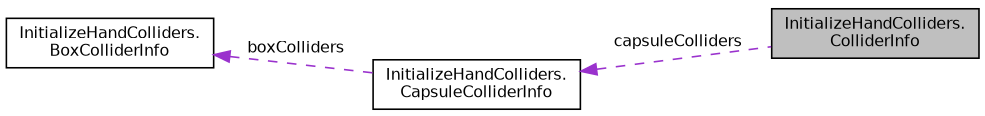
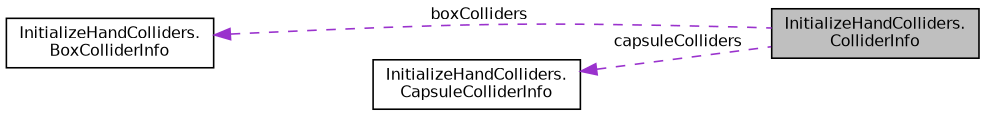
(301, 65) -> (501, 24)
